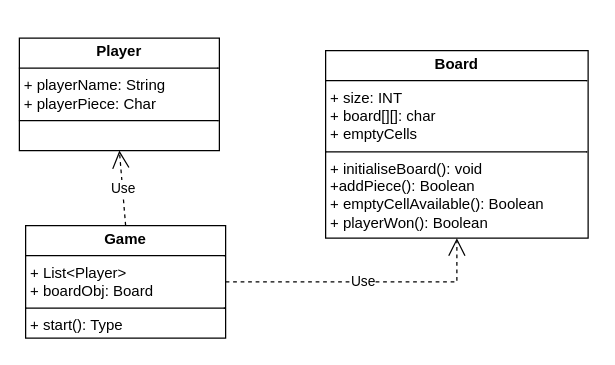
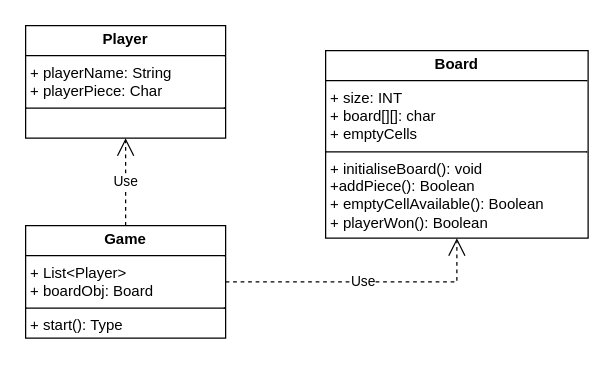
(119, 94) -> (126, 82)
